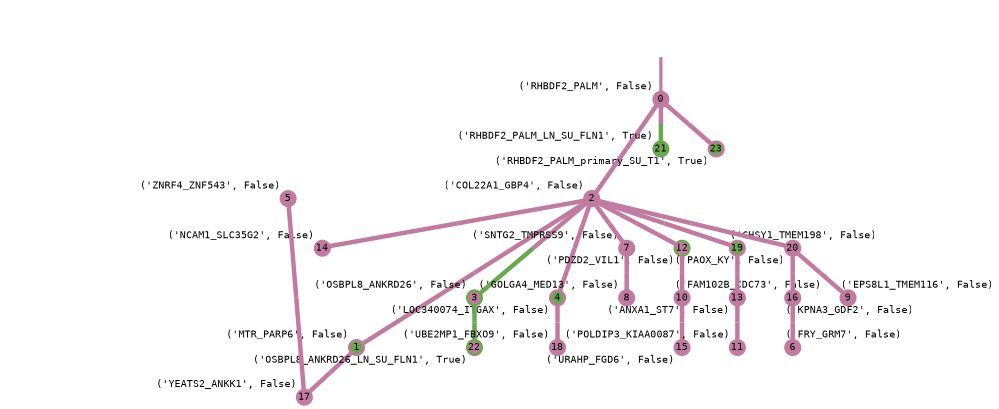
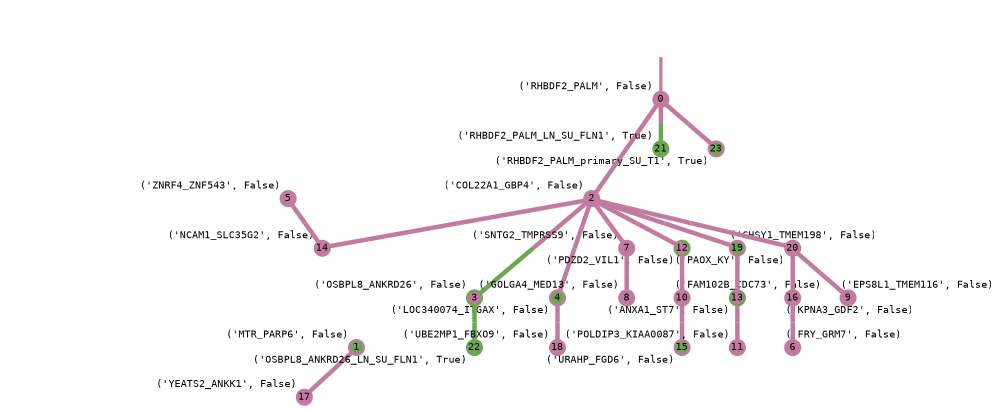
(474, 273) -> none
(296, 298) -> (305, 223)
(737, 298) -> (737, 298)
(474, 348) -> (474, 348)
(682, 348) -> (682, 348)
